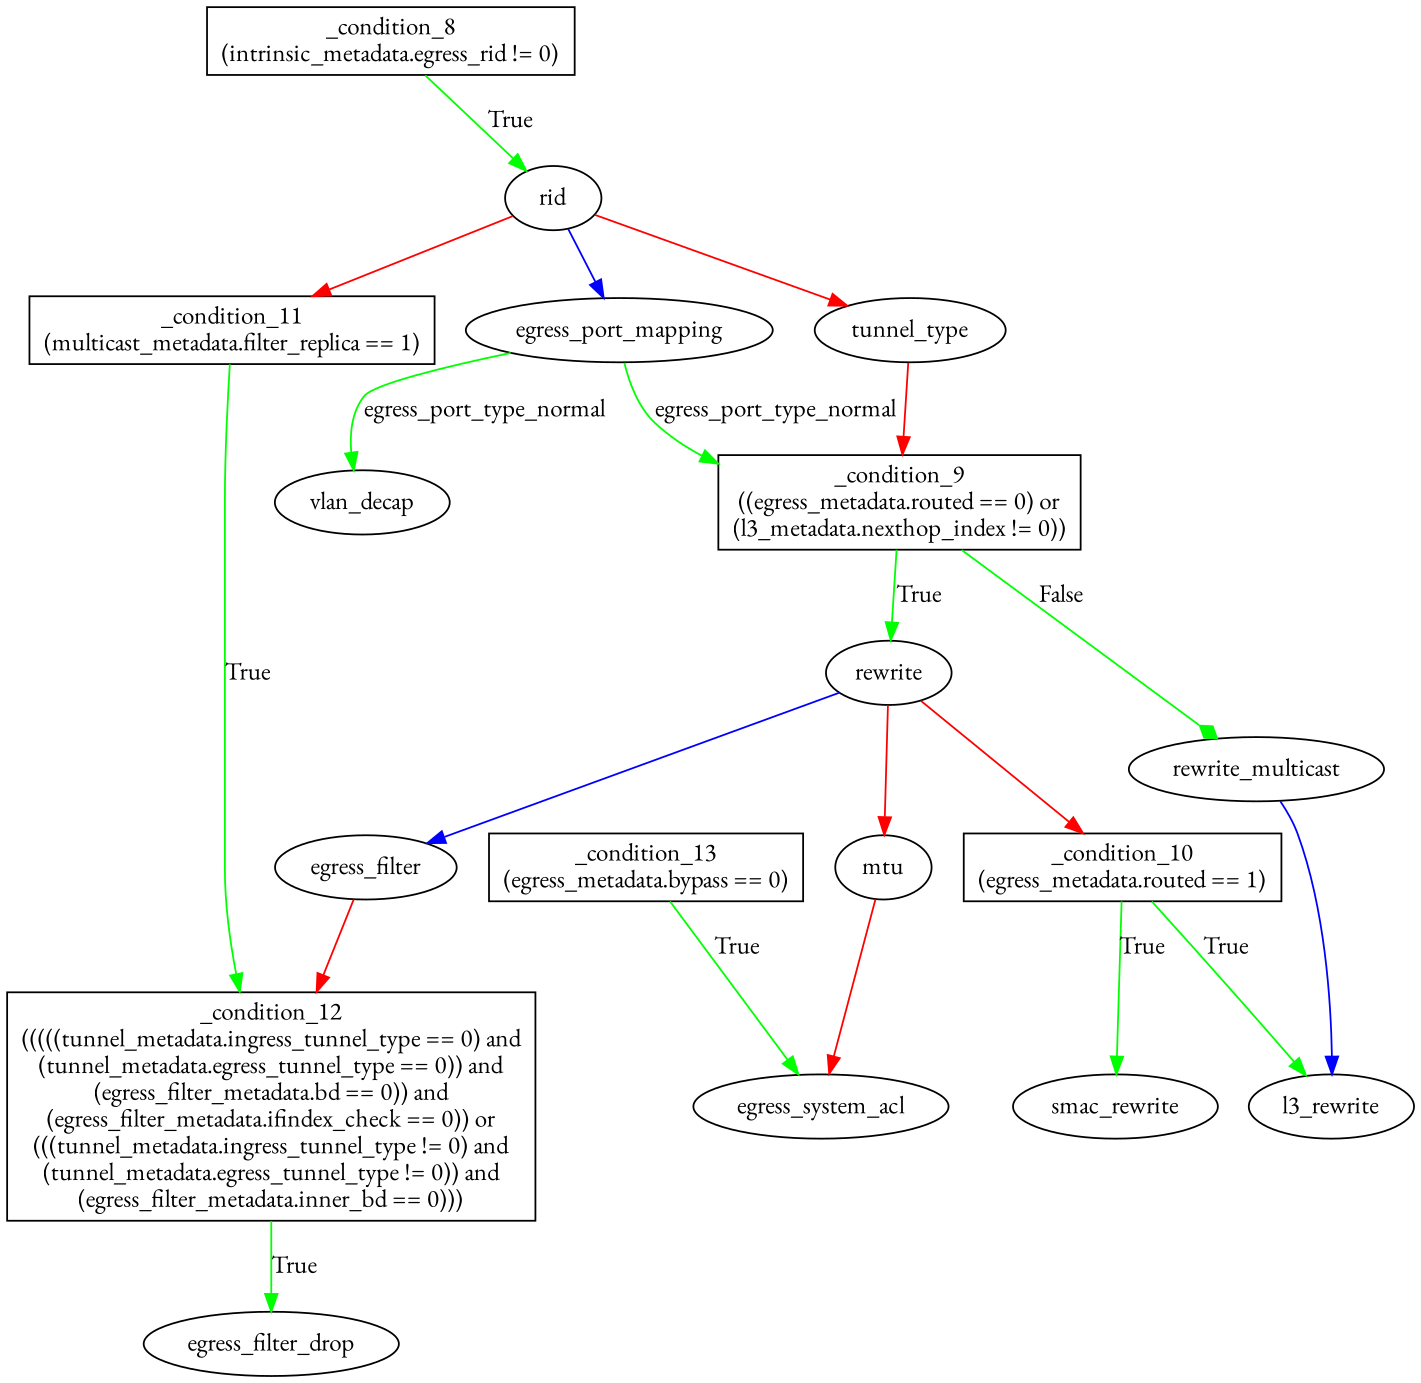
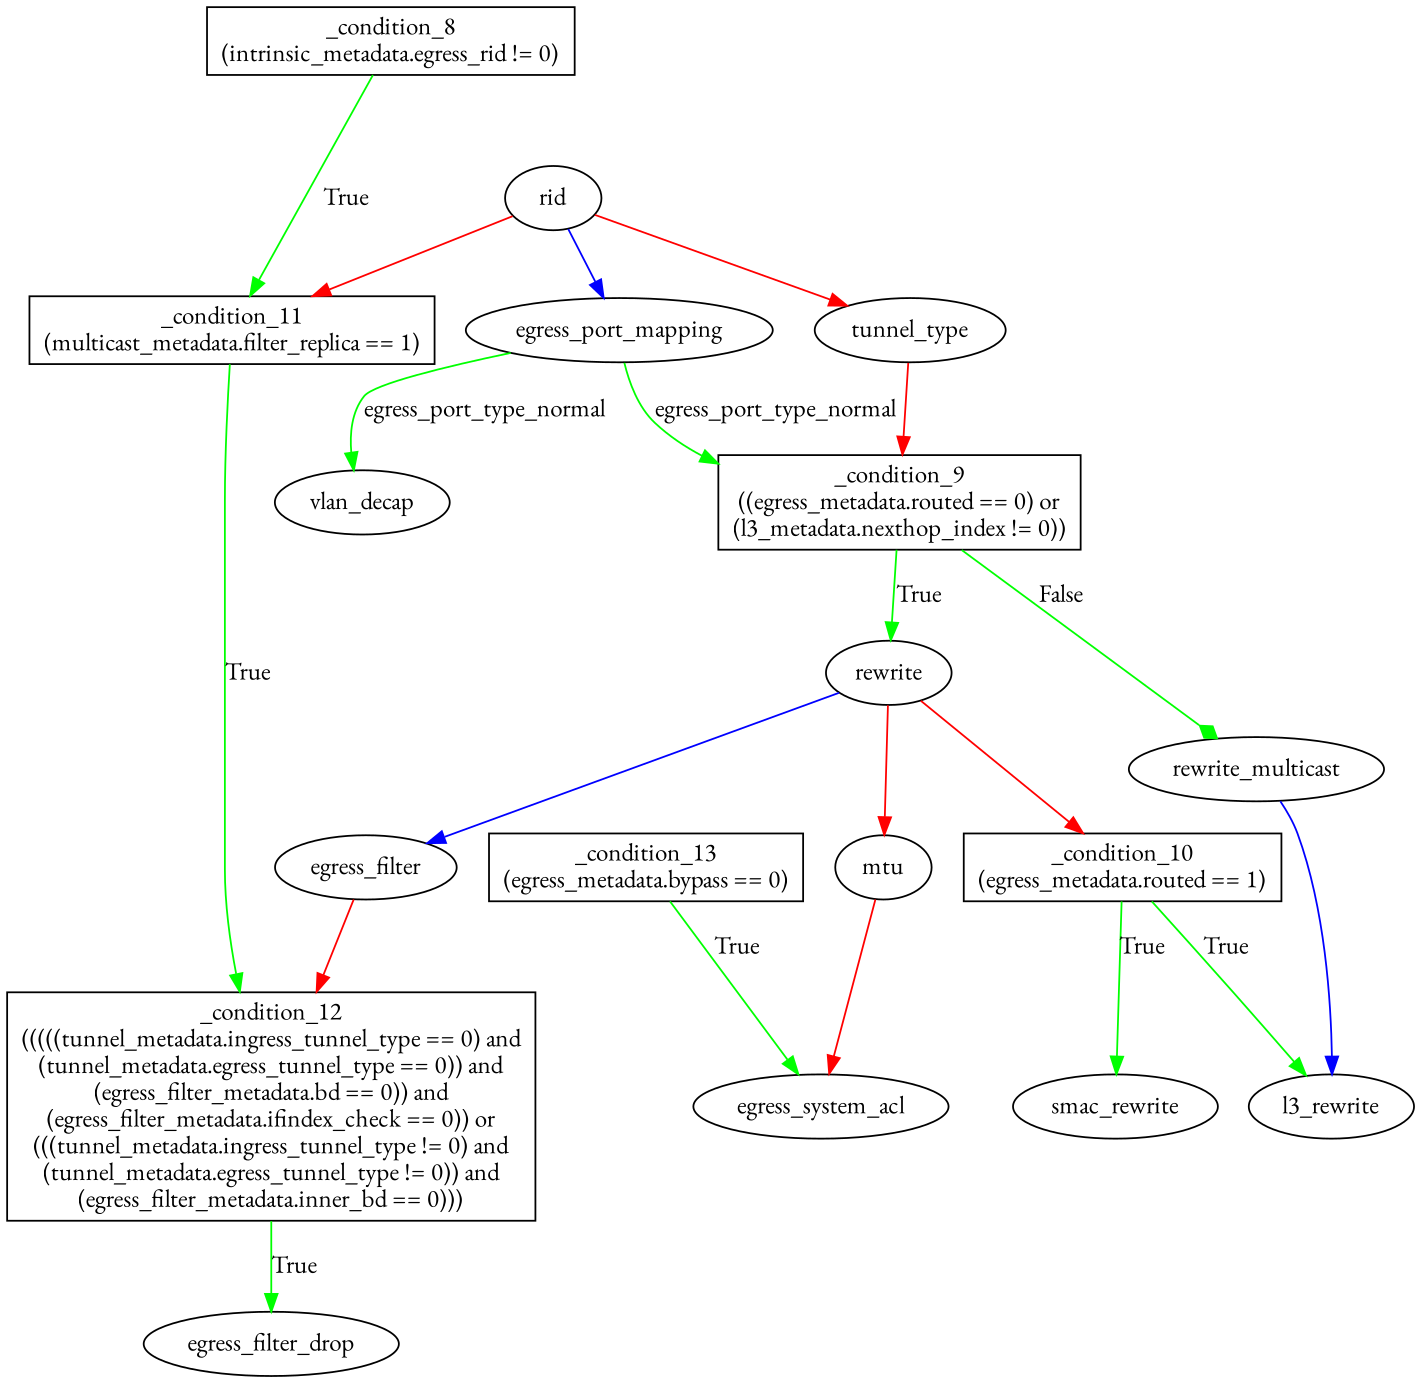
(469, 117) -> (316, 177)
